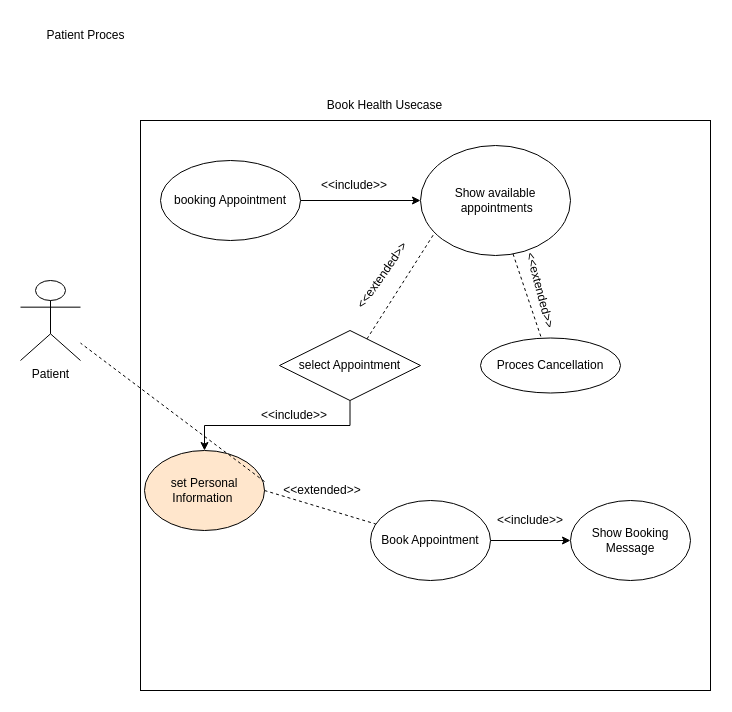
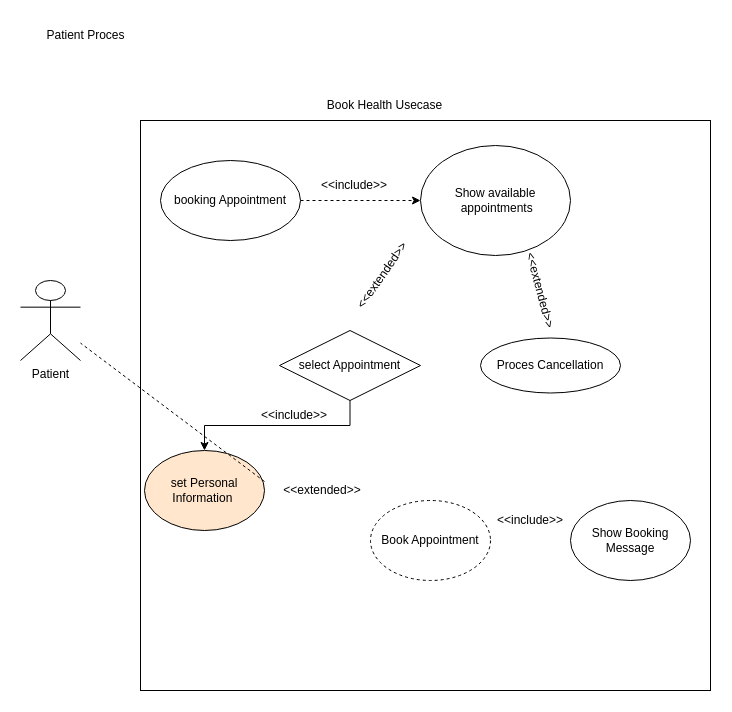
(358, 201) -> (358, 201)
(400, 287) -> none
(527, 295) -> none
(320, 507) -> none
(431, 541) -> (431, 541)
(527, 541) -> none
